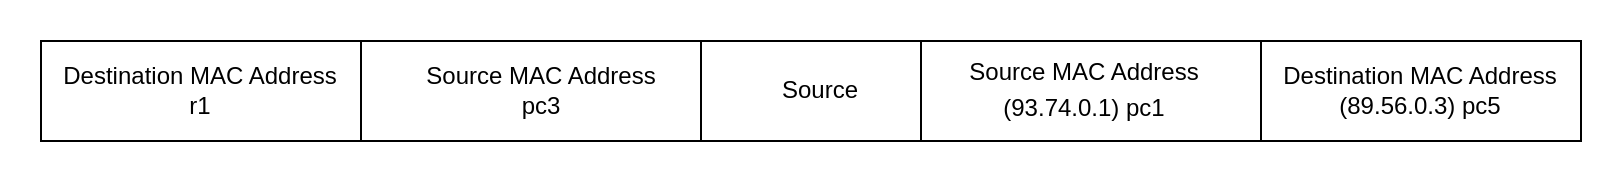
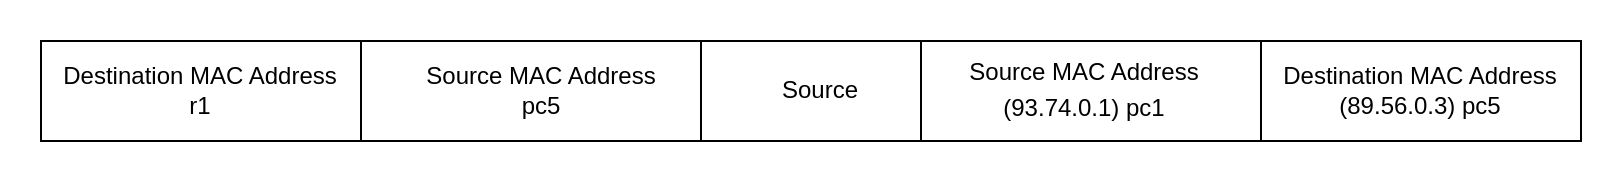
(542, 91) -> (542, 91)
